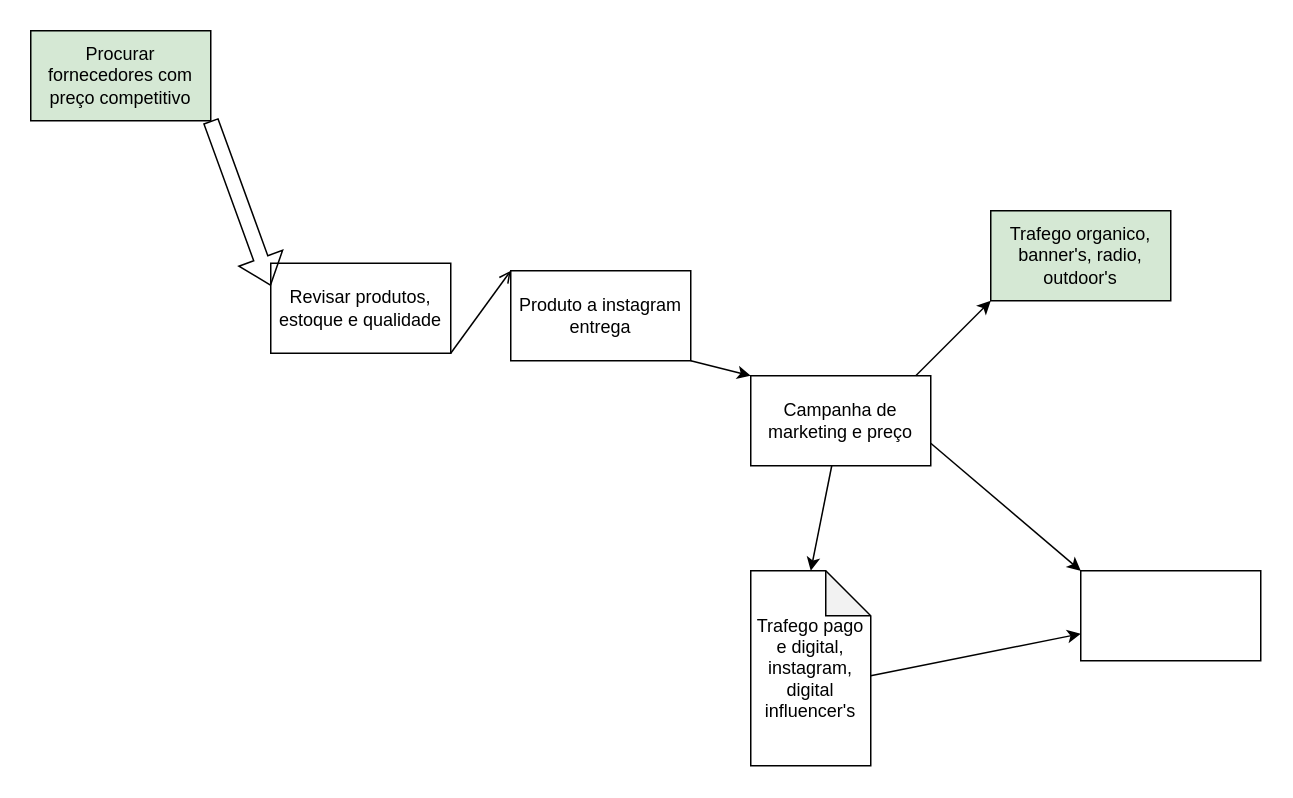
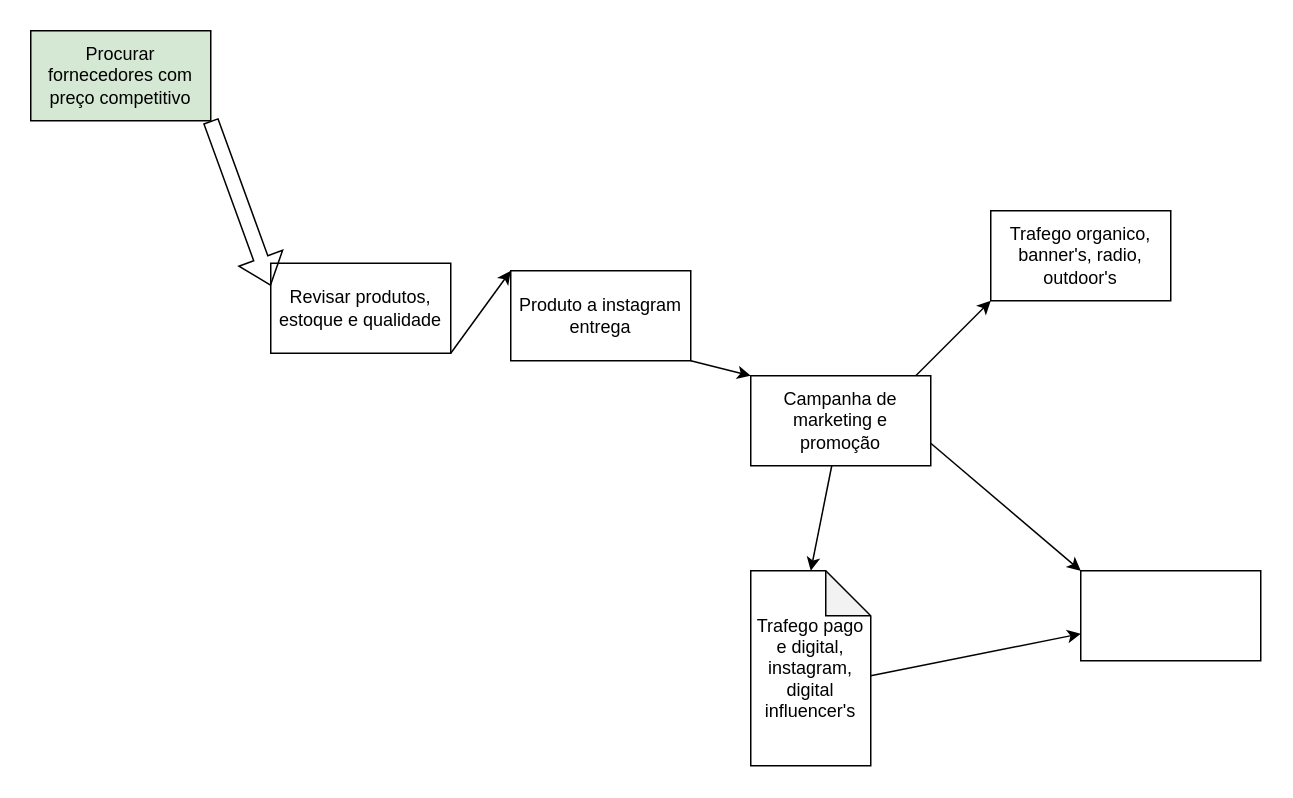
(1081, 256) -> (1081, 256)
(505, 278) -> (504, 280)
(841, 421) -> (841, 421)
